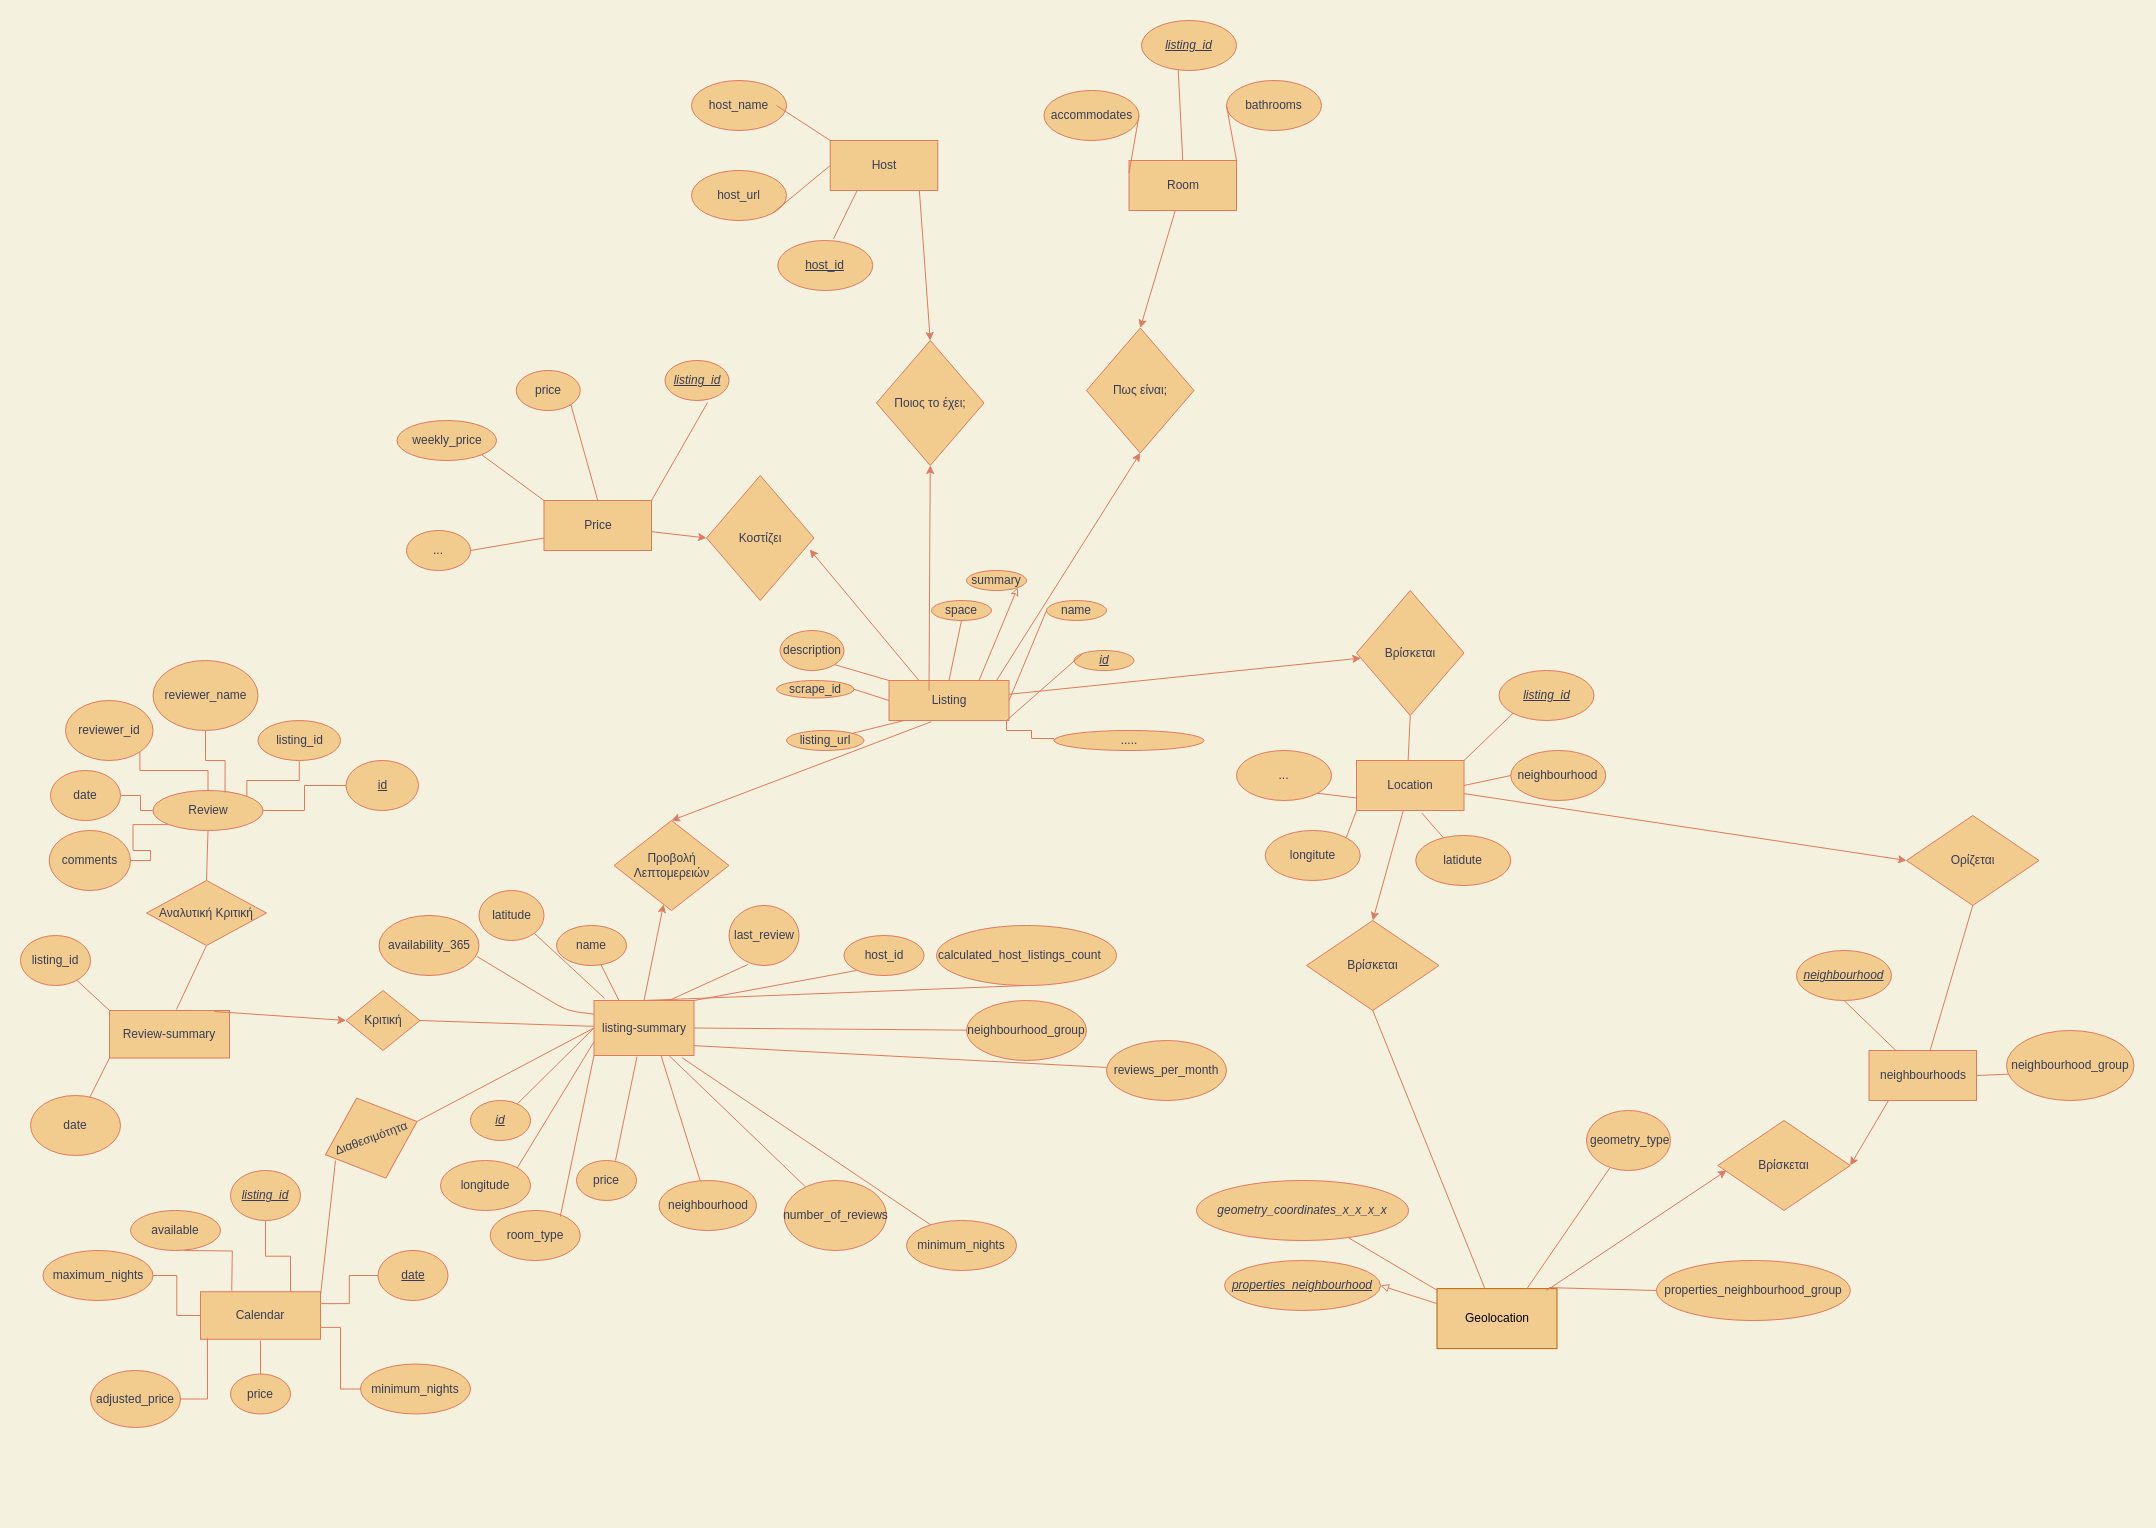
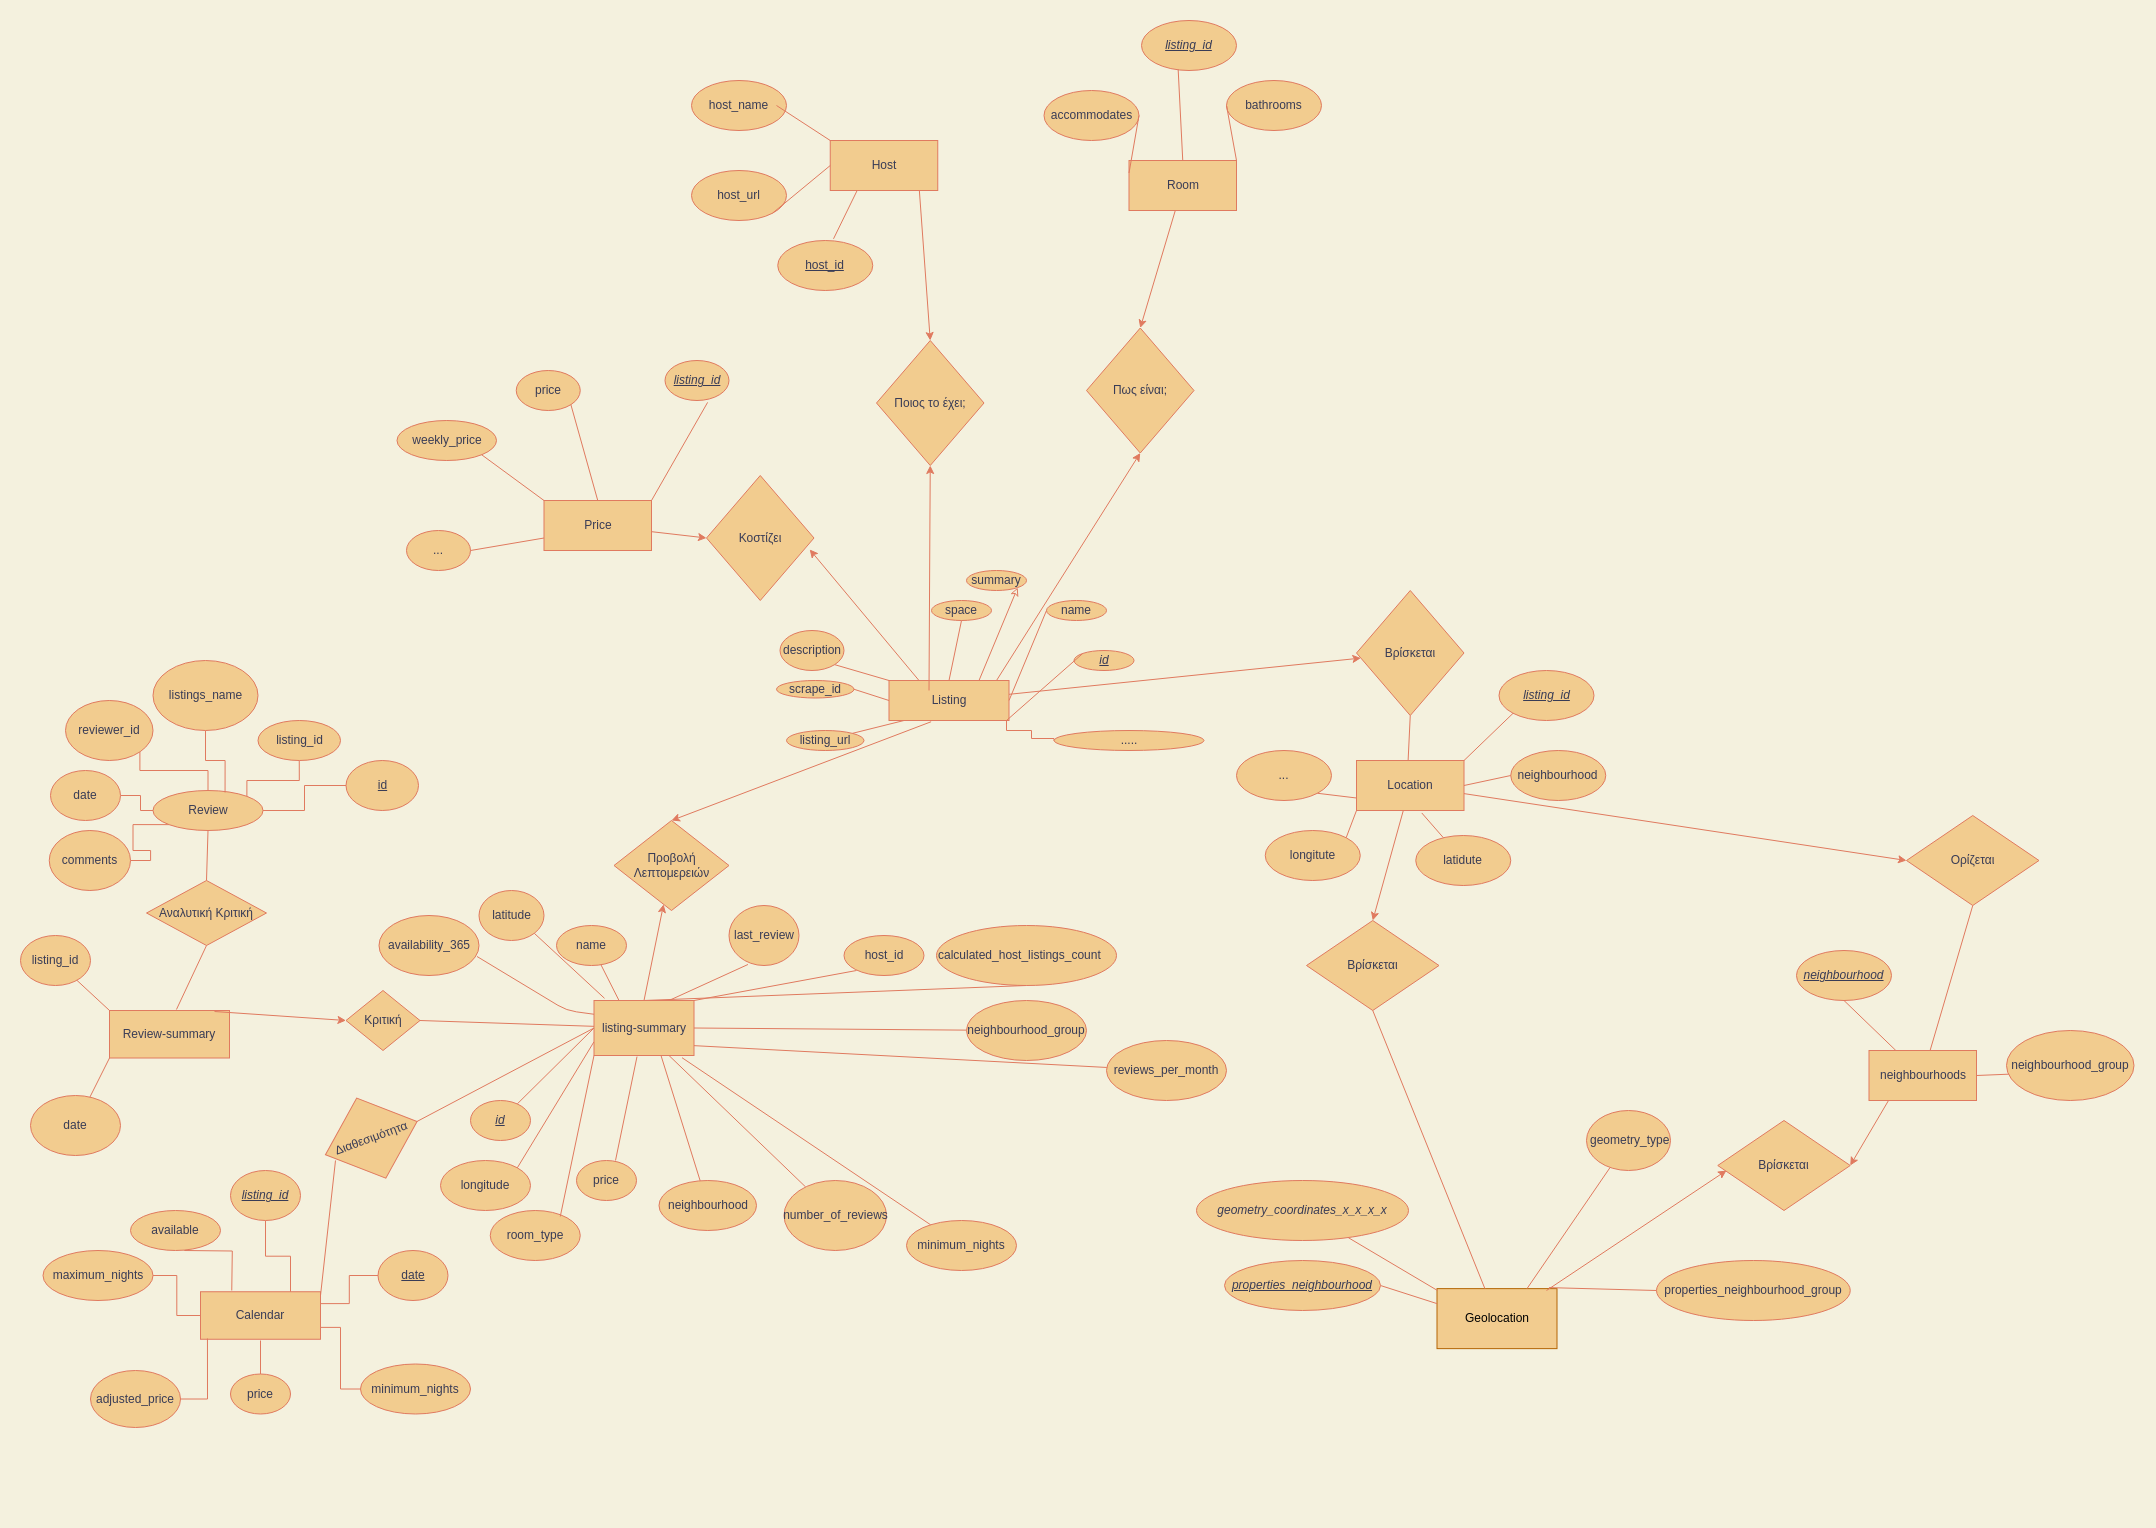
(206, 696) -> (206, 696)
(1389, 1288) -> (1386, 1287)
